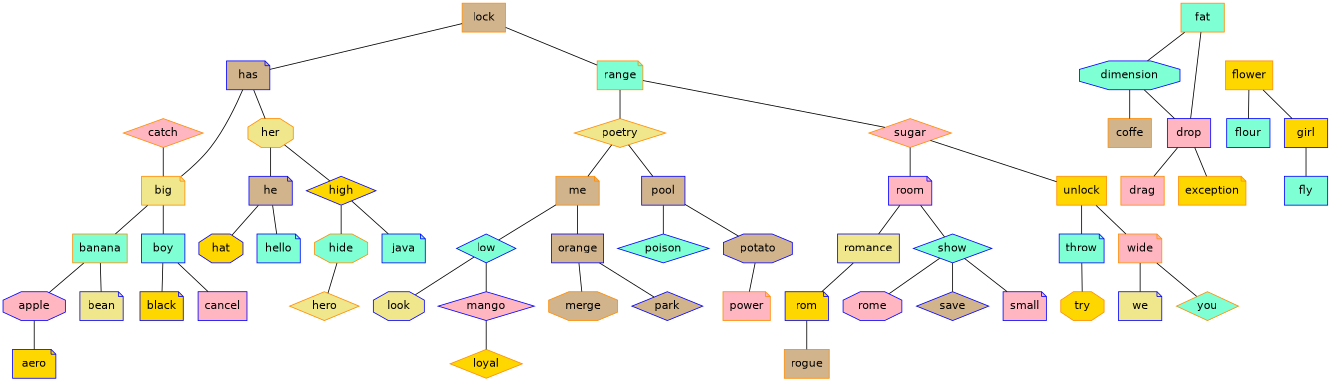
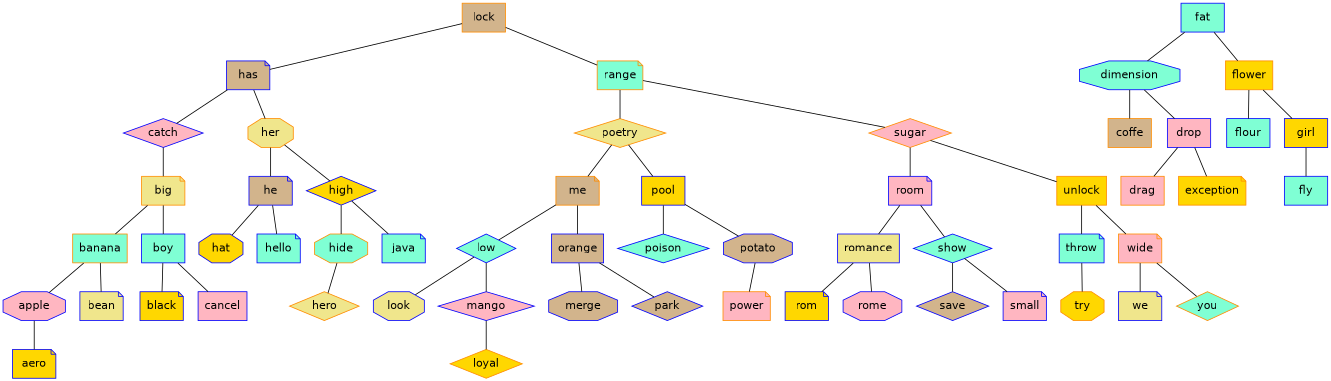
(1203, 18) -> (1203, 18)
(1196, 75) -> (1226, 47)
(163, 133) -> (163, 133)
(218, 137) -> (202, 107)
(663, 191) -> (663, 191)
(914, 276) -> (870, 277)
(583, 306) -> (583, 306)
(807, 364) -> none
